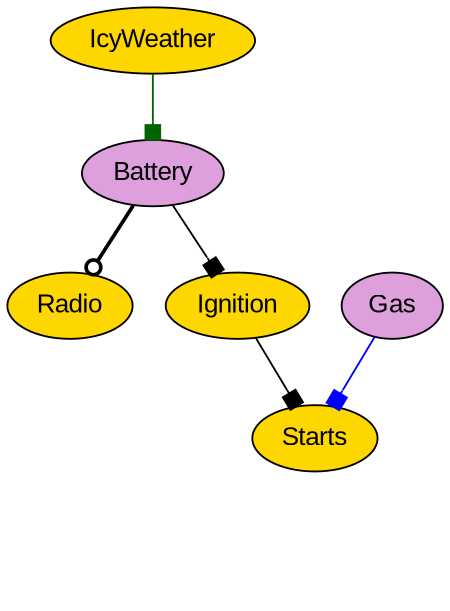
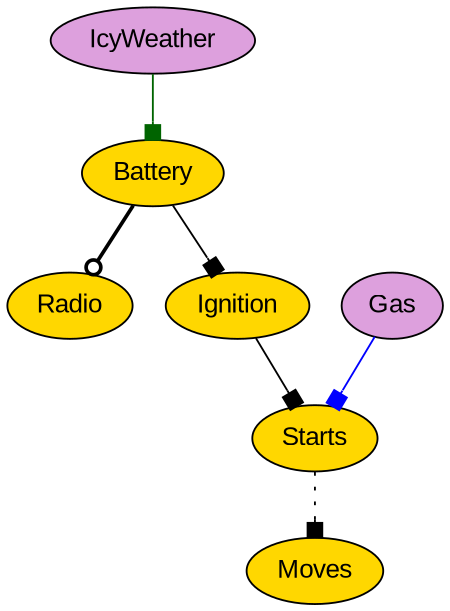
(153, 41) -> (153, 41)
(153, 173) -> (153, 173)
none -> (315, 571)
